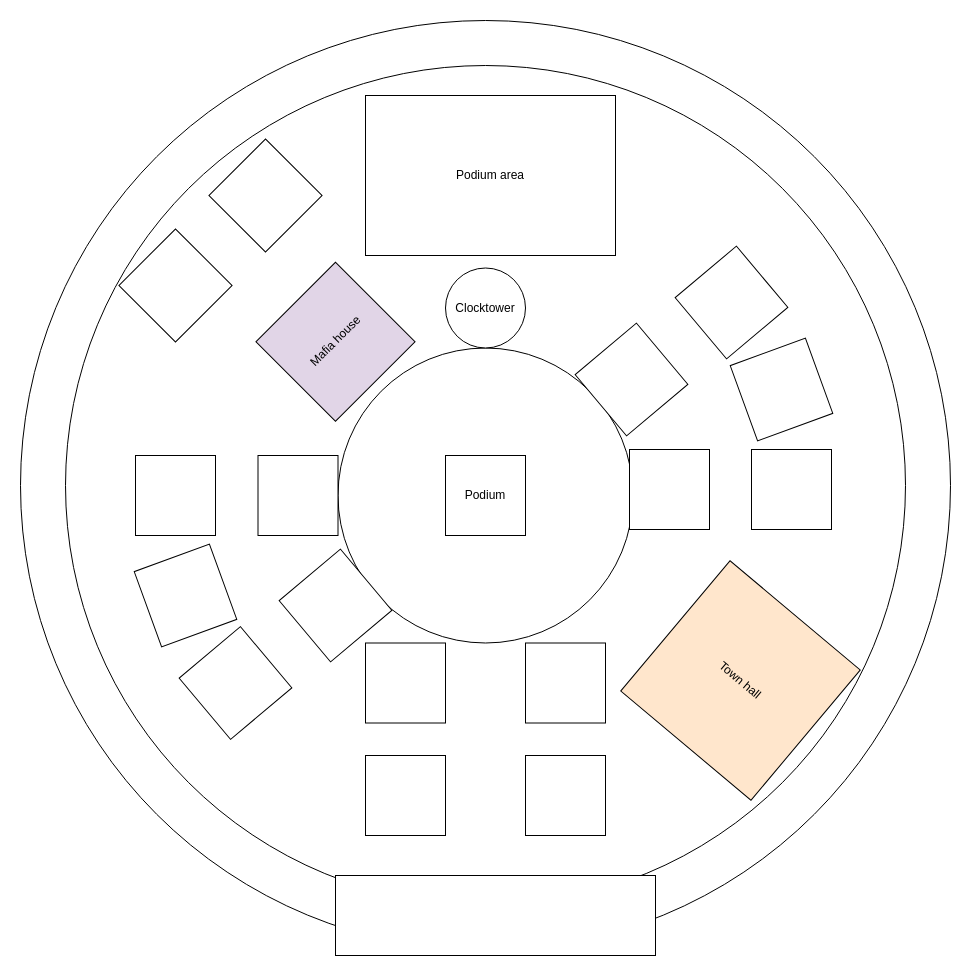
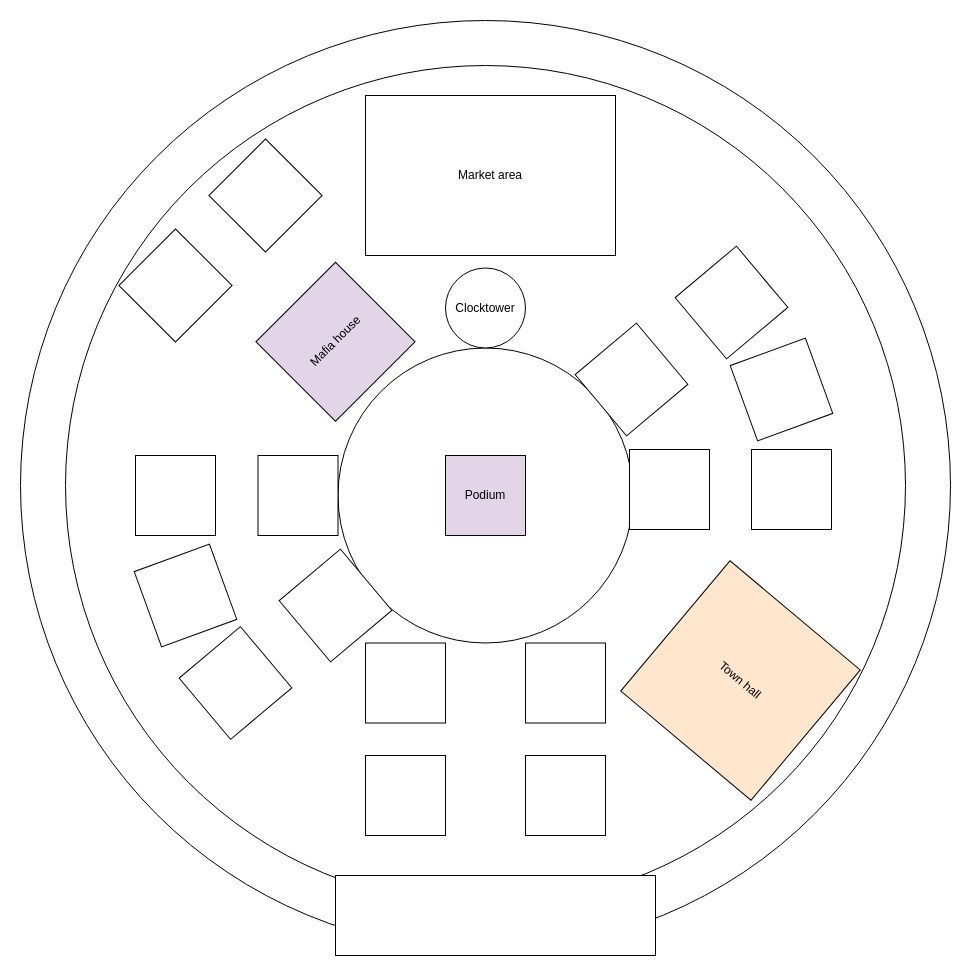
(491, 176) -> (491, 176)
(486, 496) -> (486, 496)
